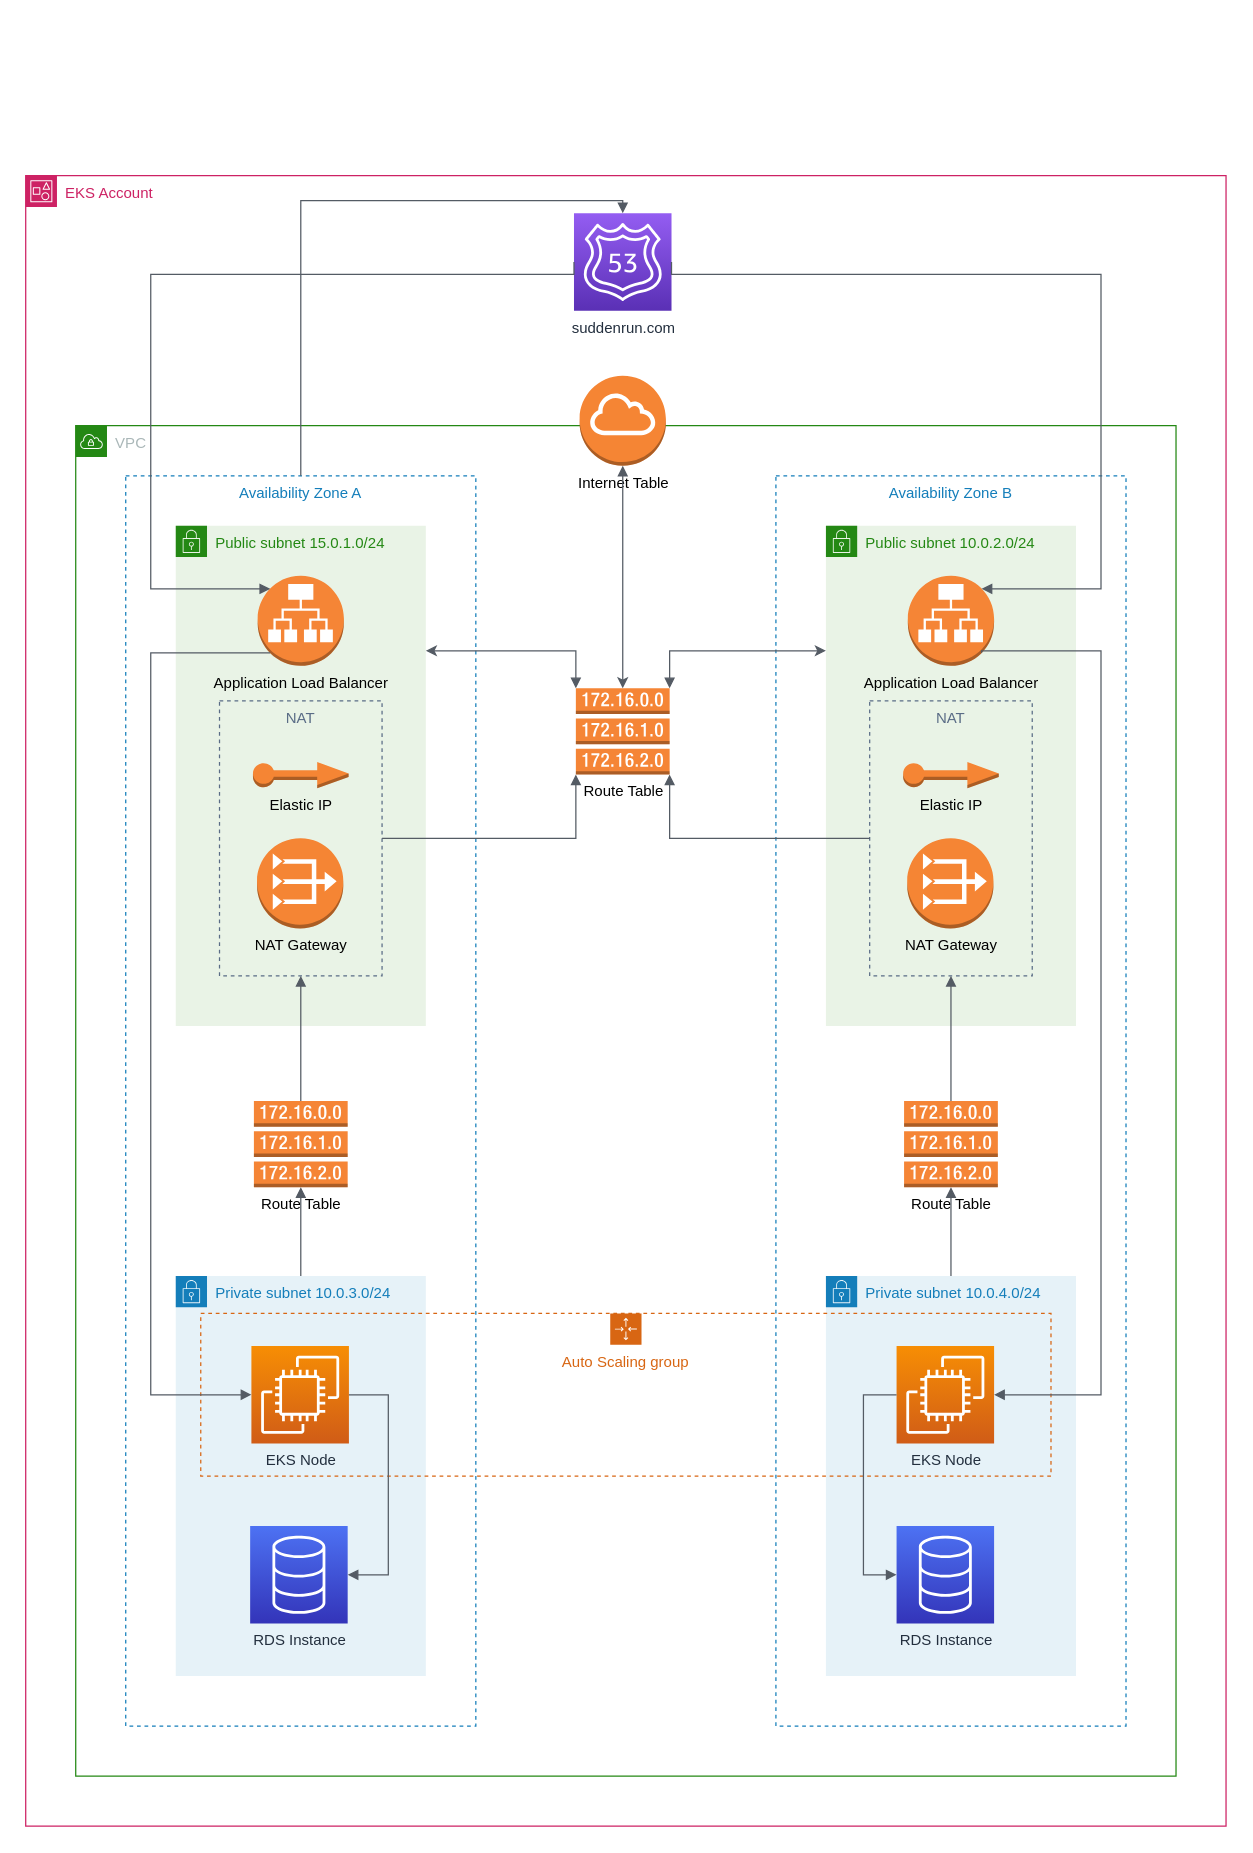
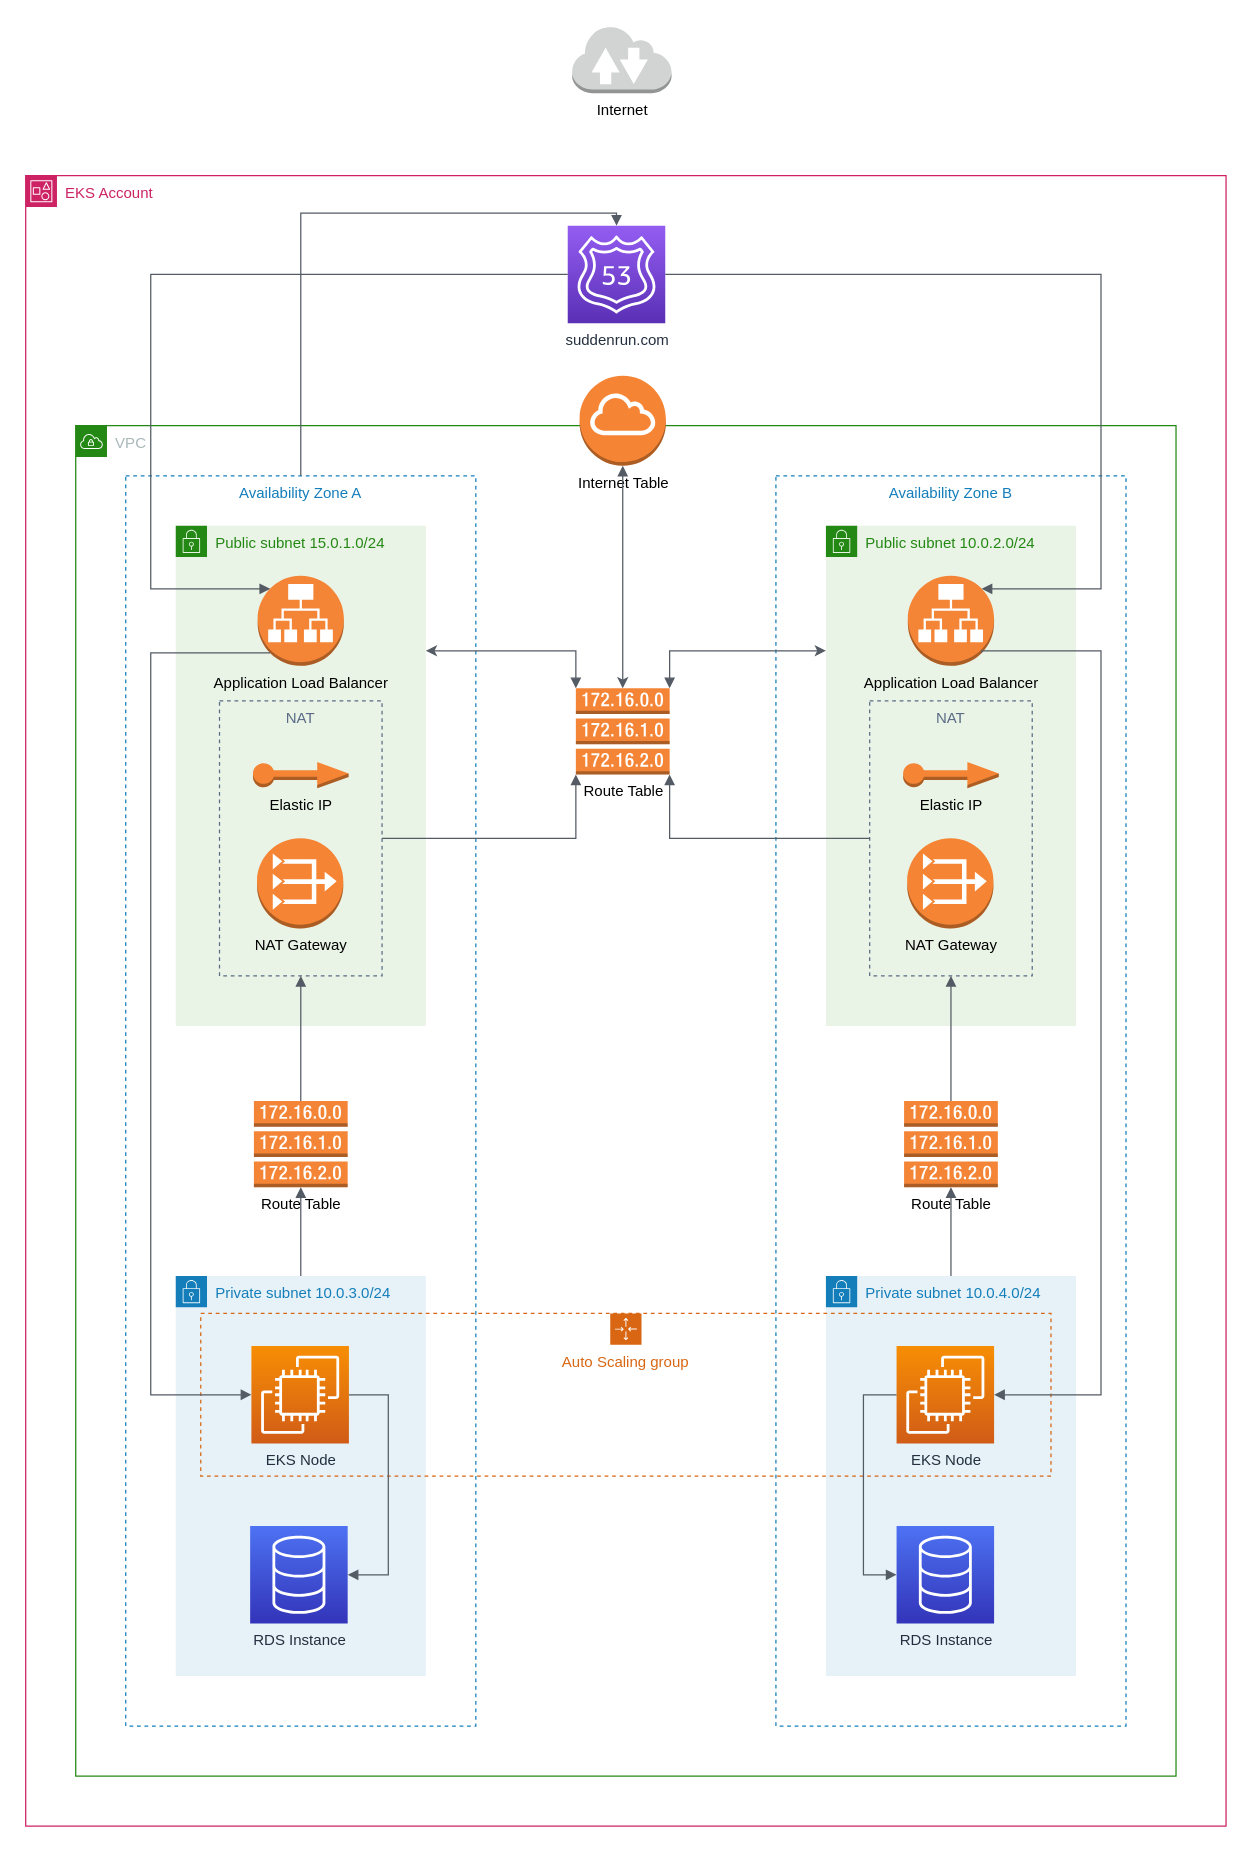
none -> (622, 59)
(623, 262) -> (616, 274)
